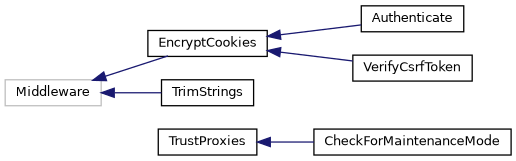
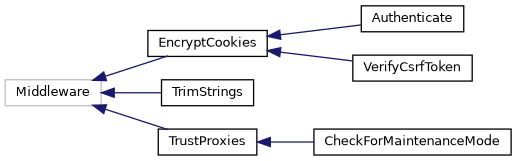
none -> (137, 119)
